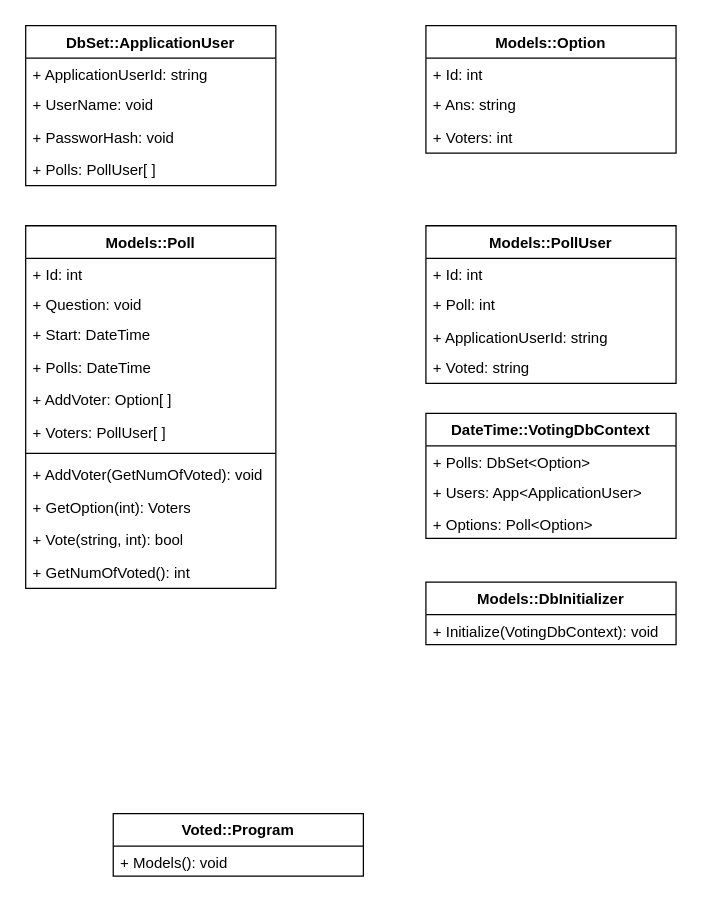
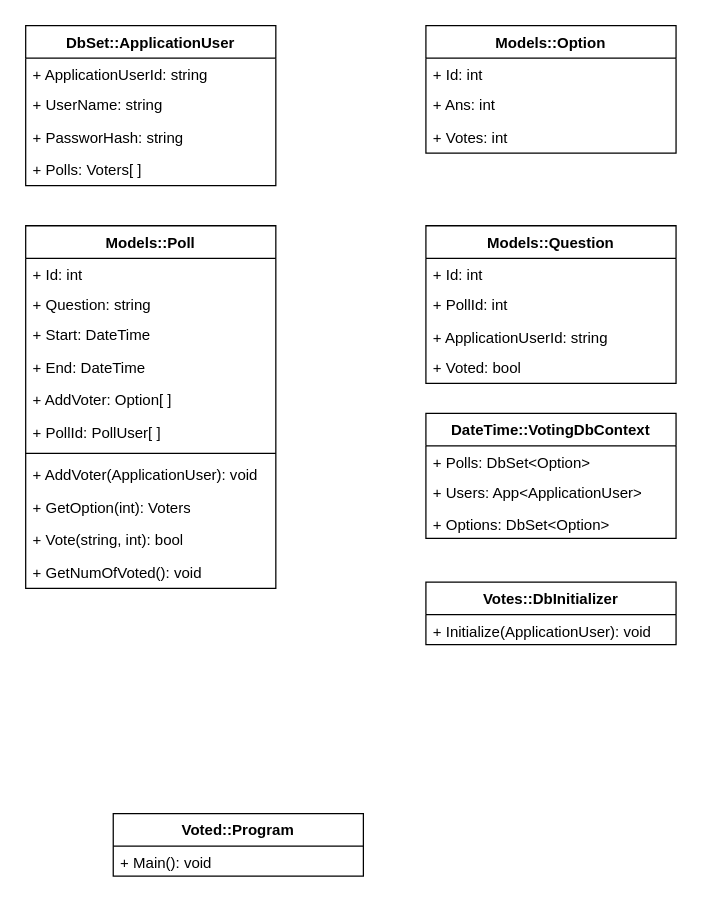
(93, 106) -> (101, 106)
(480, 106) -> (467, 106)
(105, 138) -> (114, 138)
(480, 138) -> (476, 138)
(102, 171) -> (97, 171)
(551, 243) -> (551, 243)
(91, 306) -> (99, 306)
(468, 306) -> (476, 306)
(93, 368) -> (88, 368)
(488, 368) -> (480, 368)
(110, 433) -> (106, 433)
(152, 485) -> (152, 485)
(516, 526) -> (524, 526)
(118, 573) -> (122, 573)
(551, 600) -> (551, 600)
(552, 641) -> (552, 641)
(178, 863) -> (170, 863)
